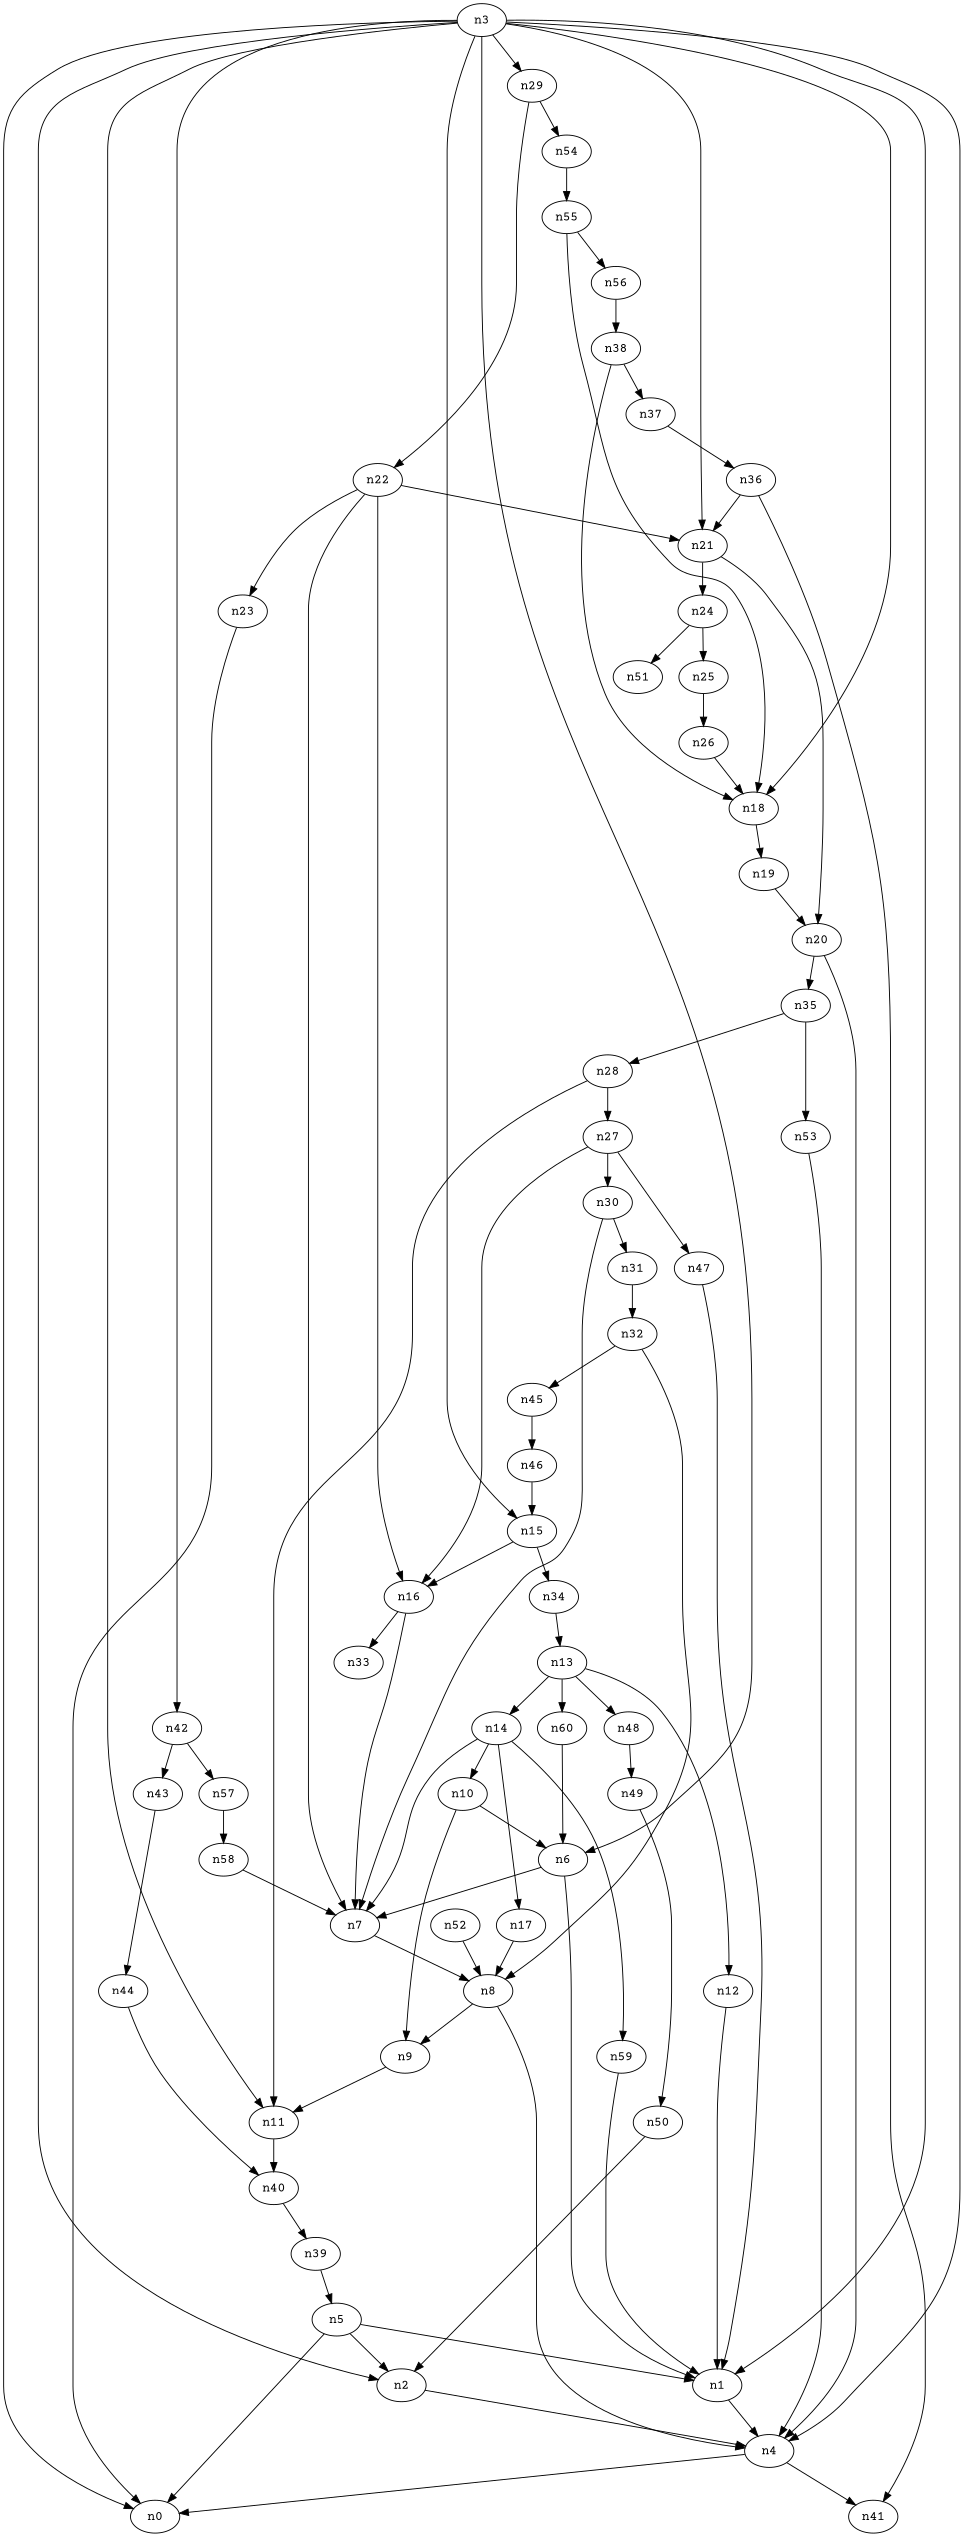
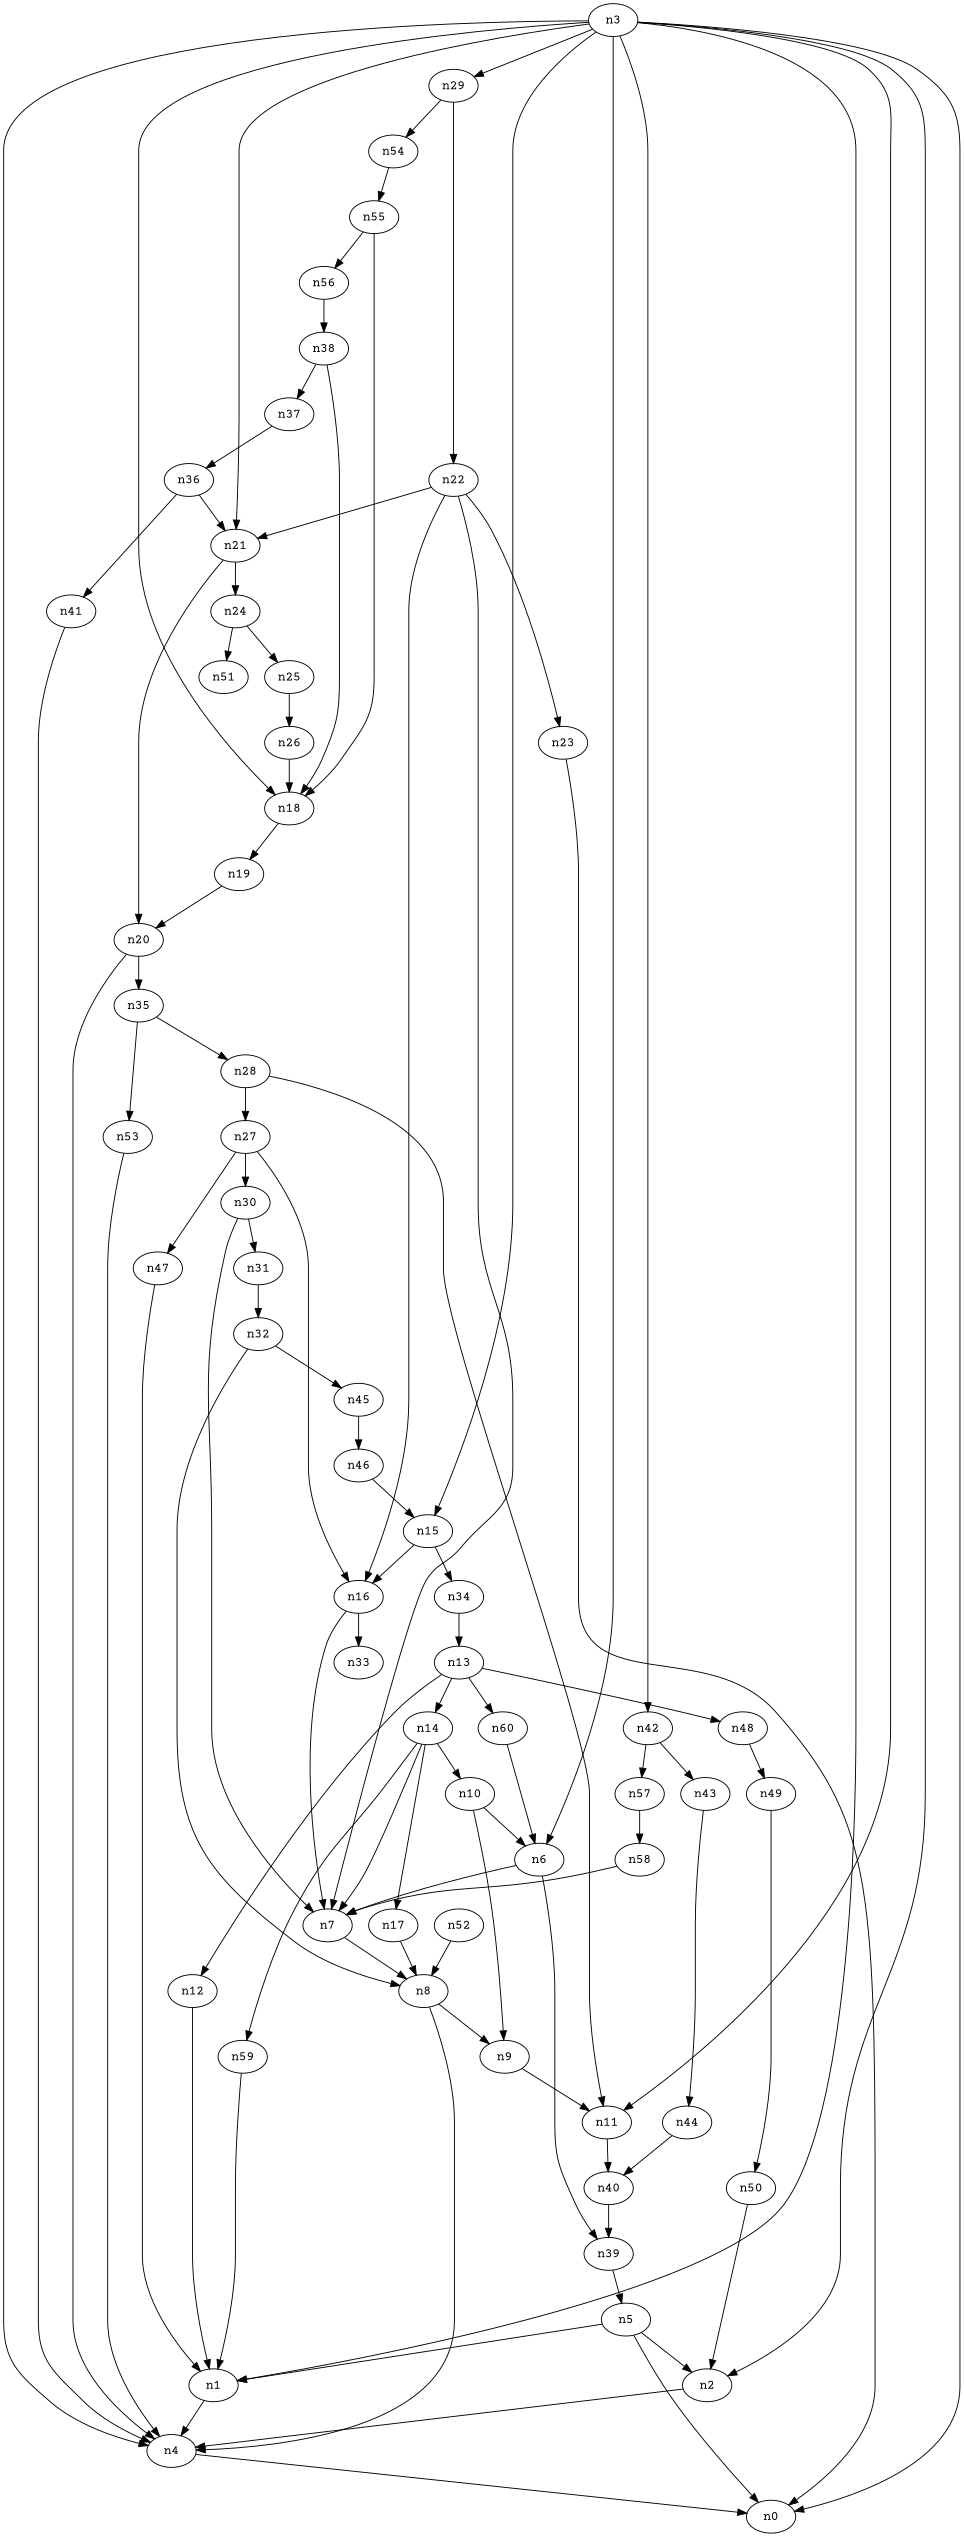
(571, 2154) -> (555, 2057)
(817, 2481) -> (38, 1555)
